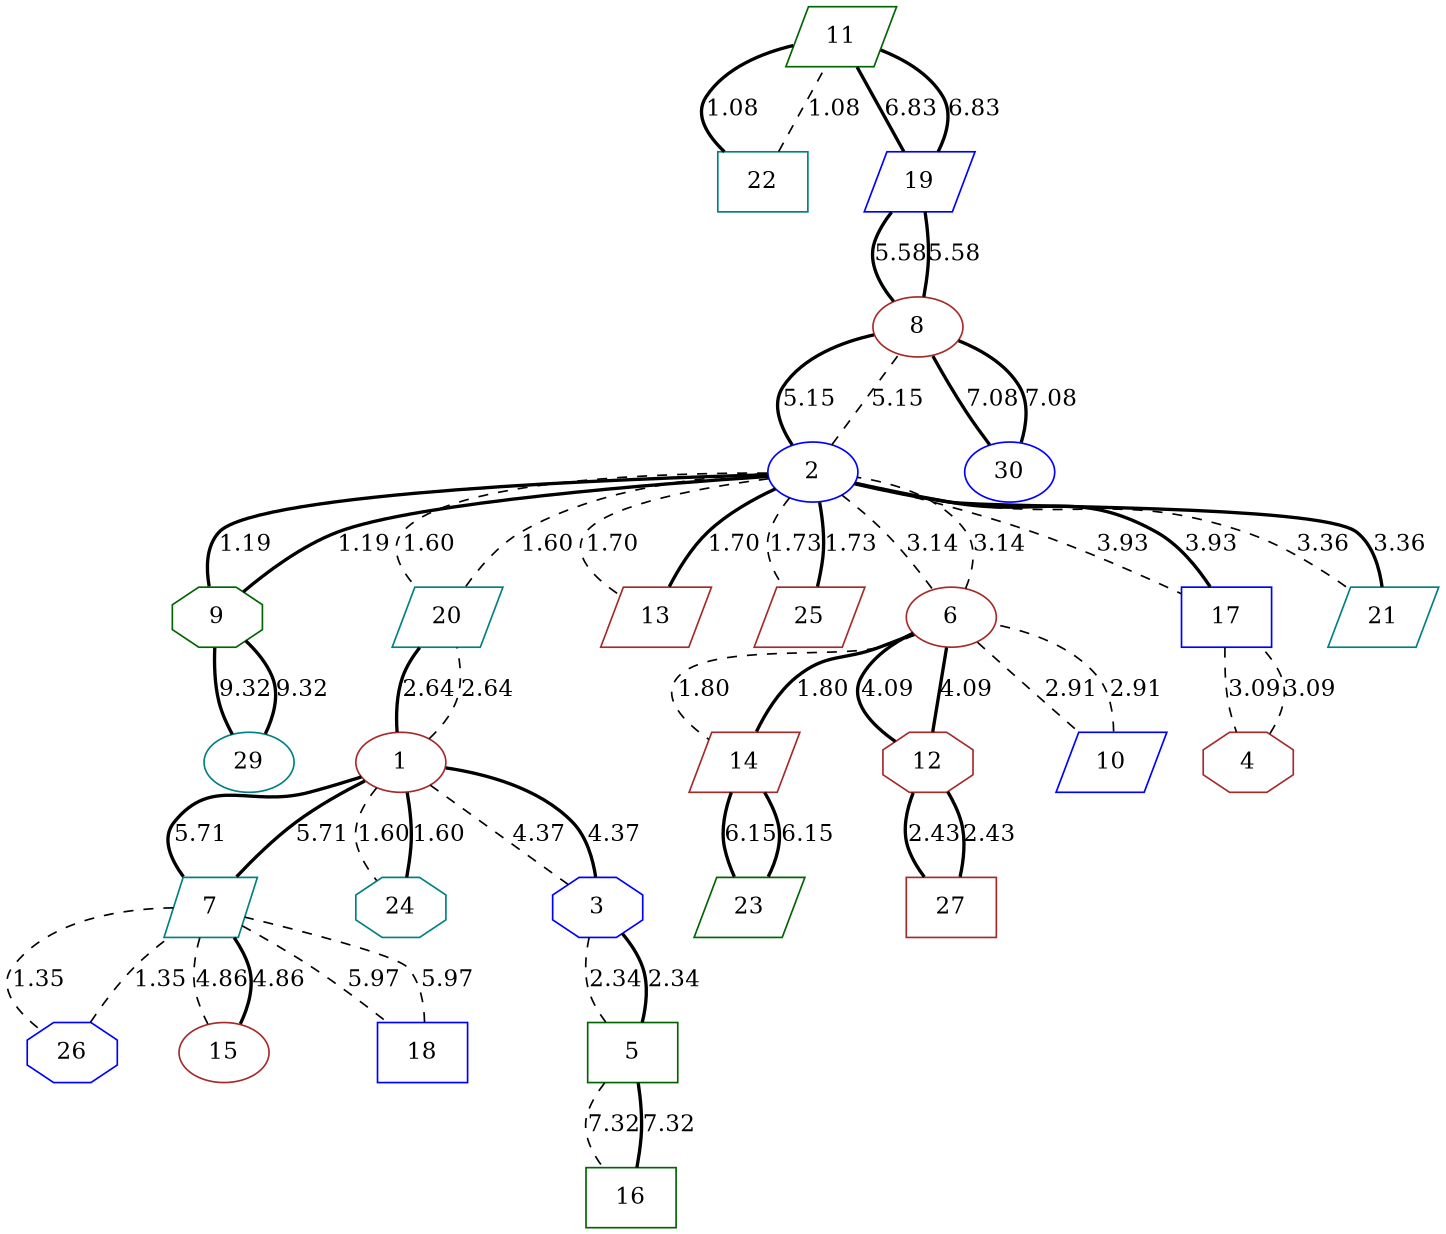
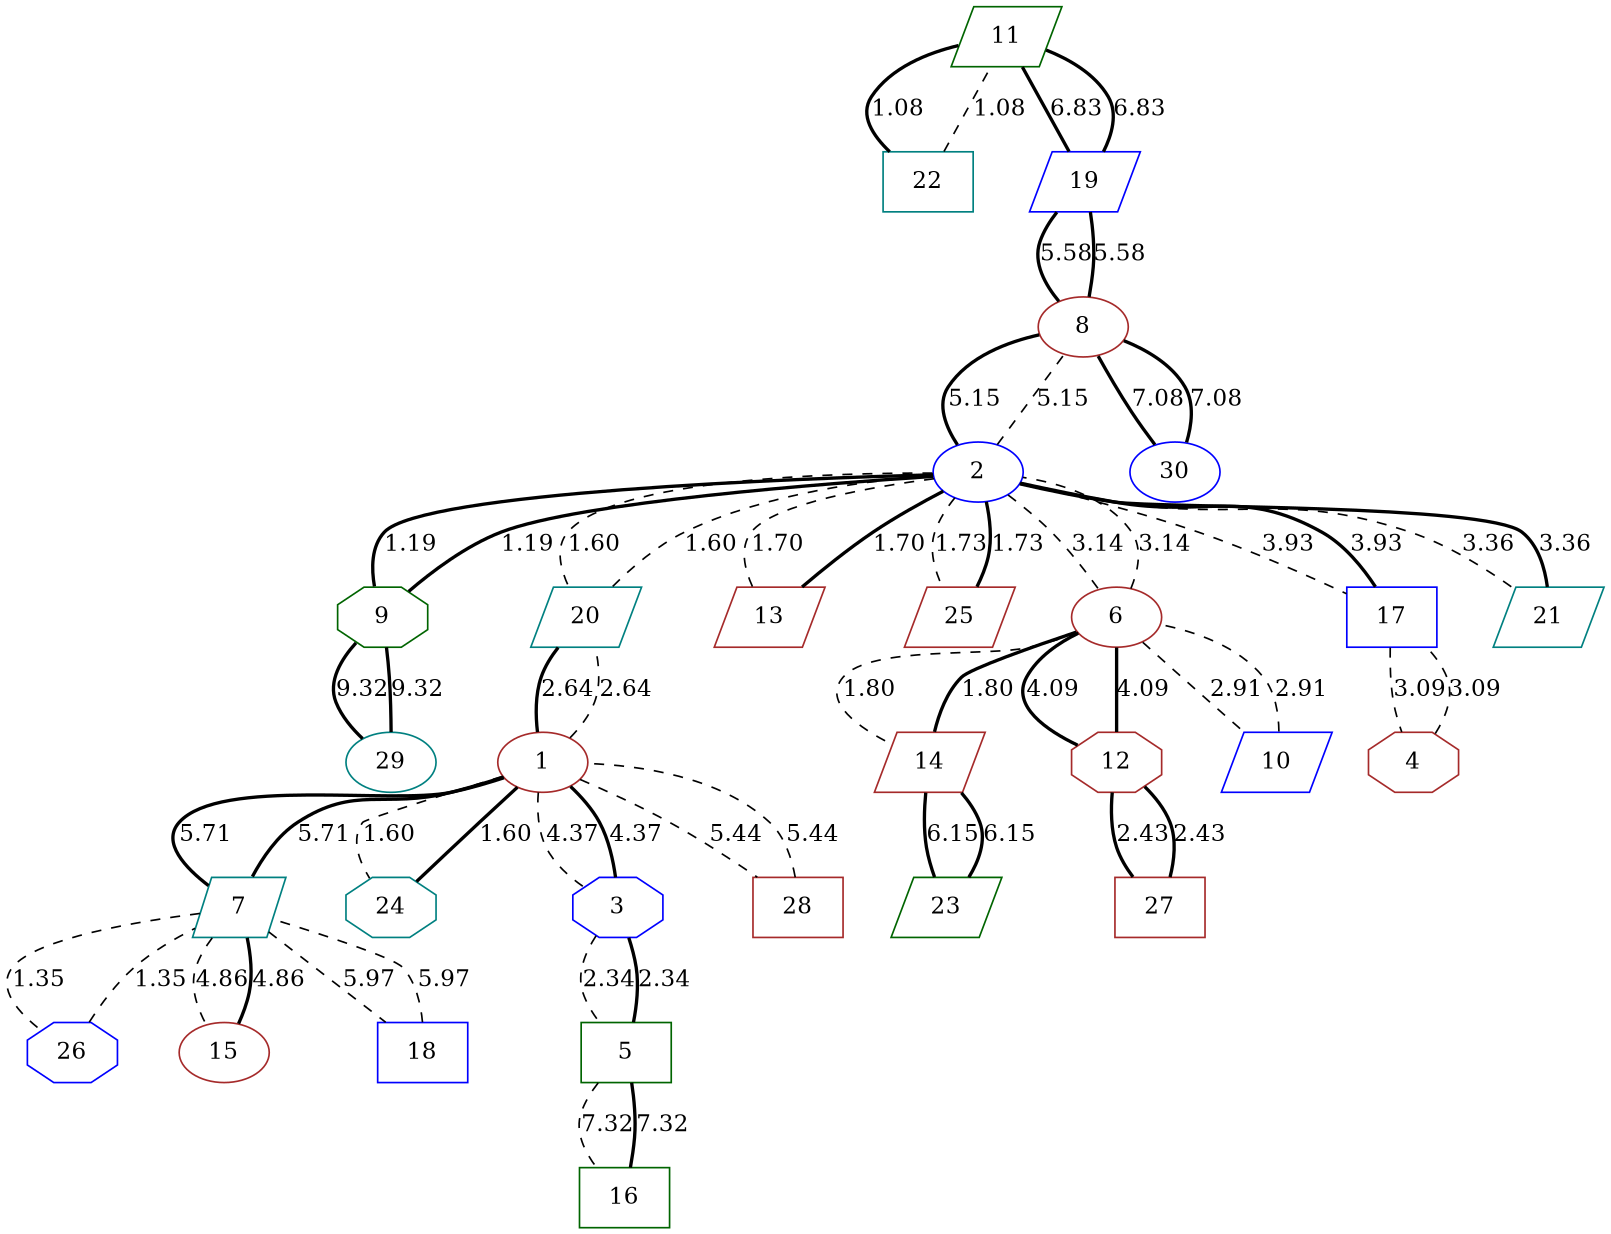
none -> (798, 907)
